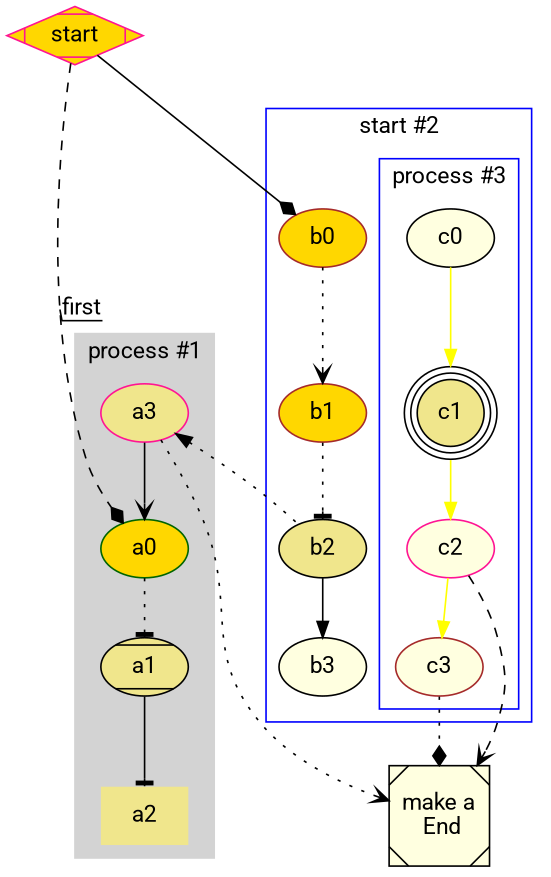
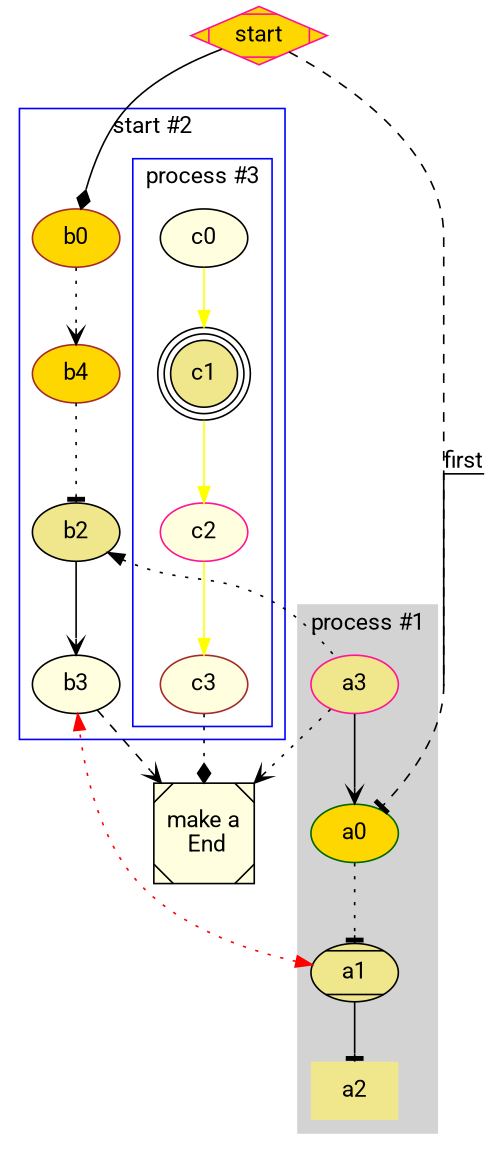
(59, 289) -> (444, 402)
(323, 413) -> (76, 374)
(246, 481) -> (240, 587)
(323, 600) -> (76, 600)
(503, 661) -> (132, 749)
none -> (143, 887)
